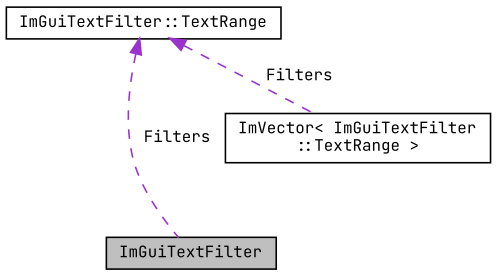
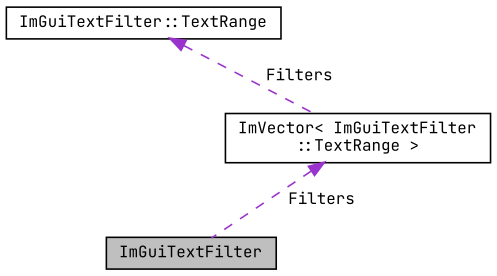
(132, 152) -> (261, 205)
